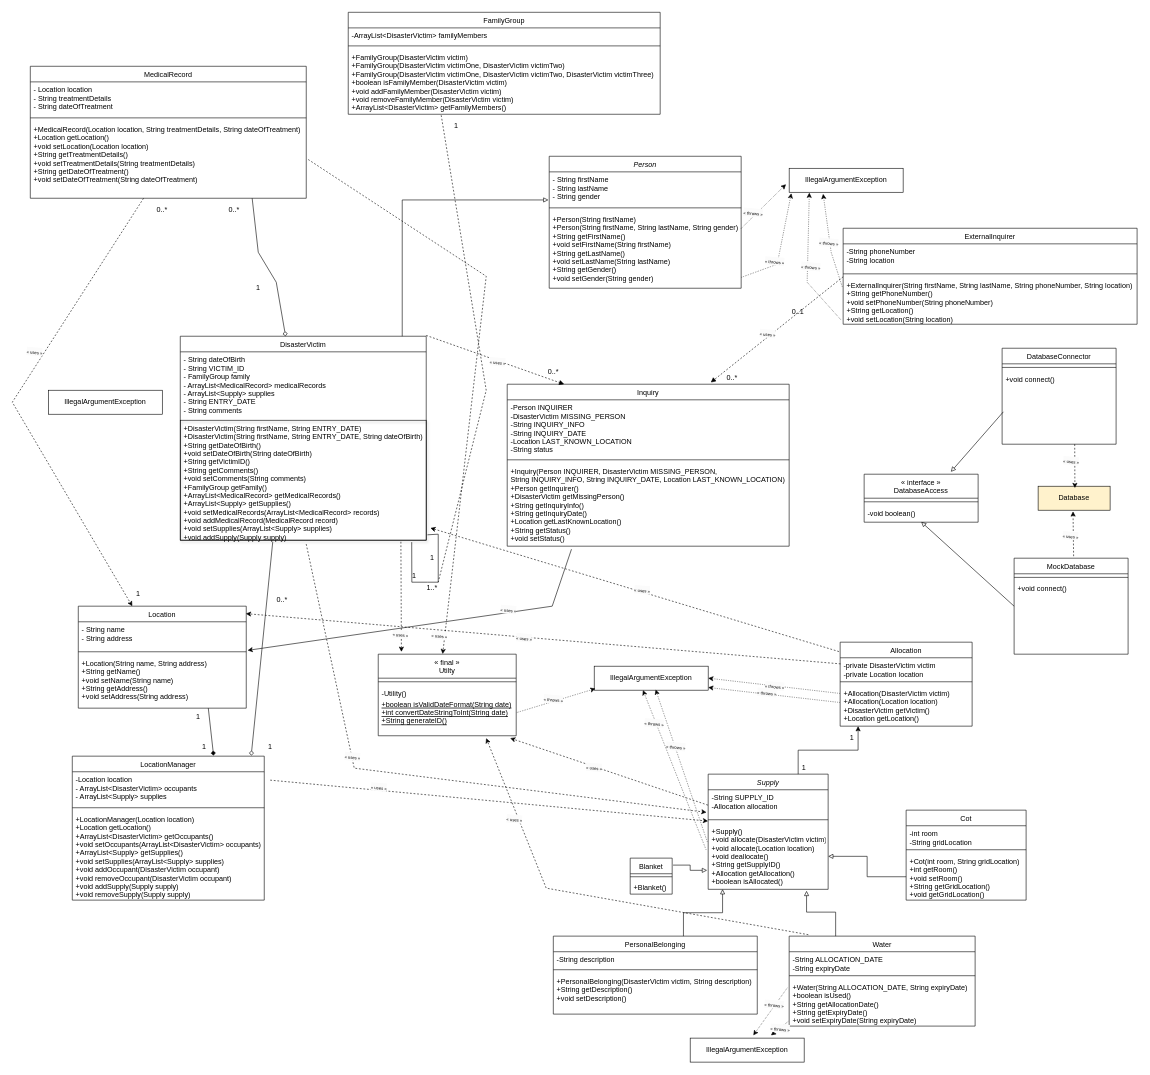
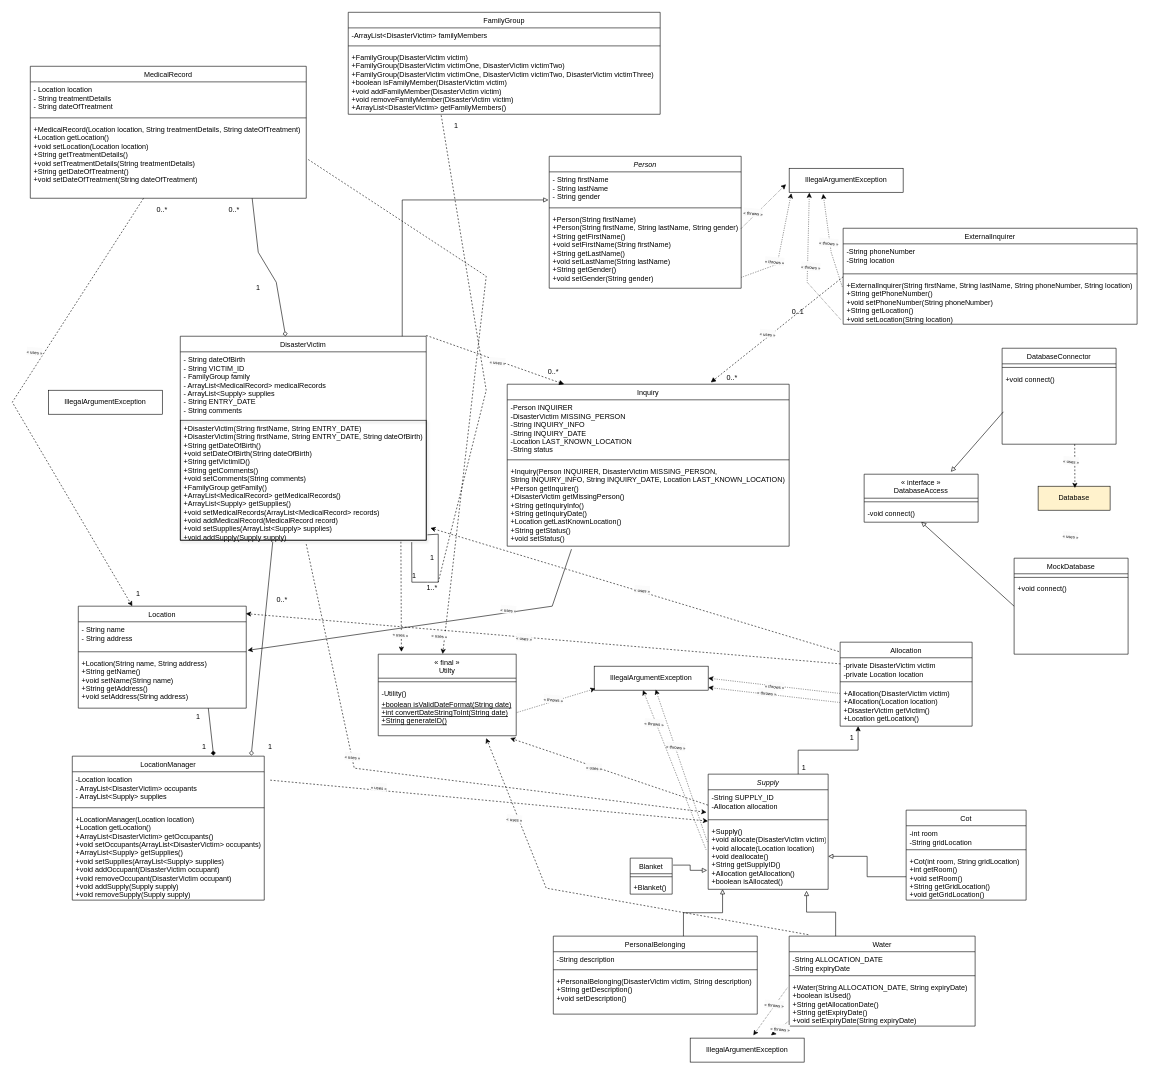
(895, 514) -> (896, 514)
(1074, 549) -> none
